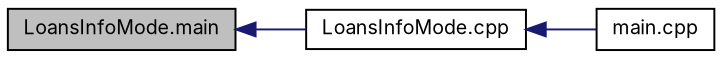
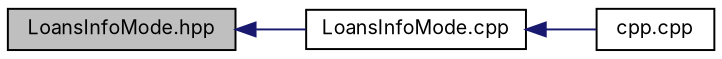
(122, 29) -> (122, 29)
(655, 29) -> (655, 29)
